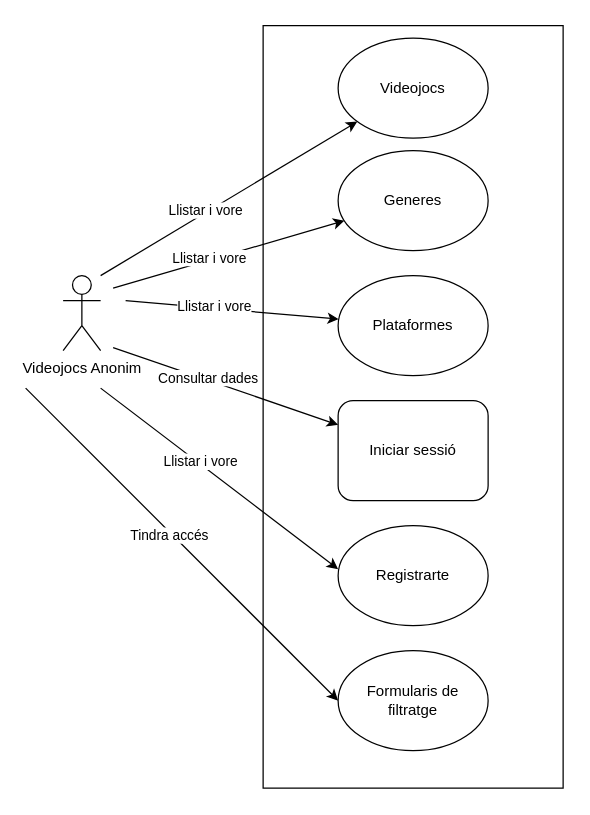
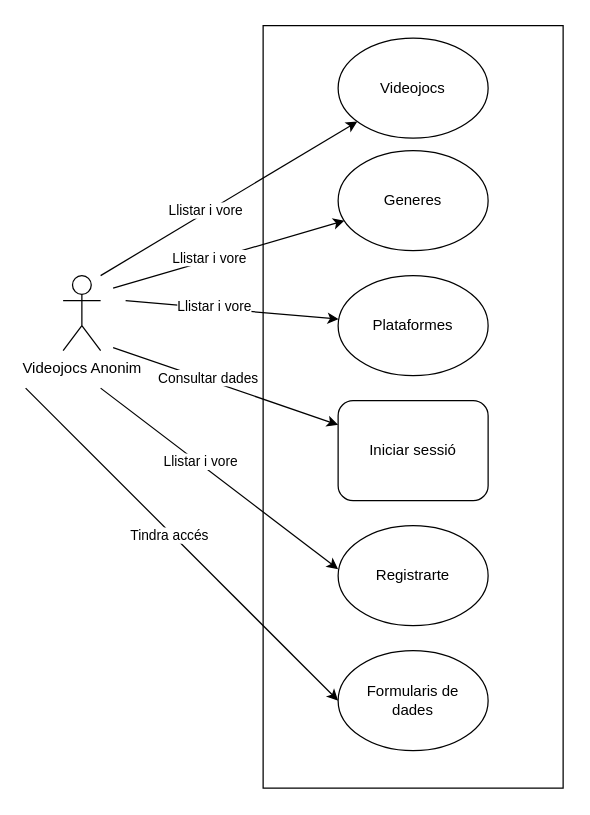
(413, 701) -> (413, 701)
